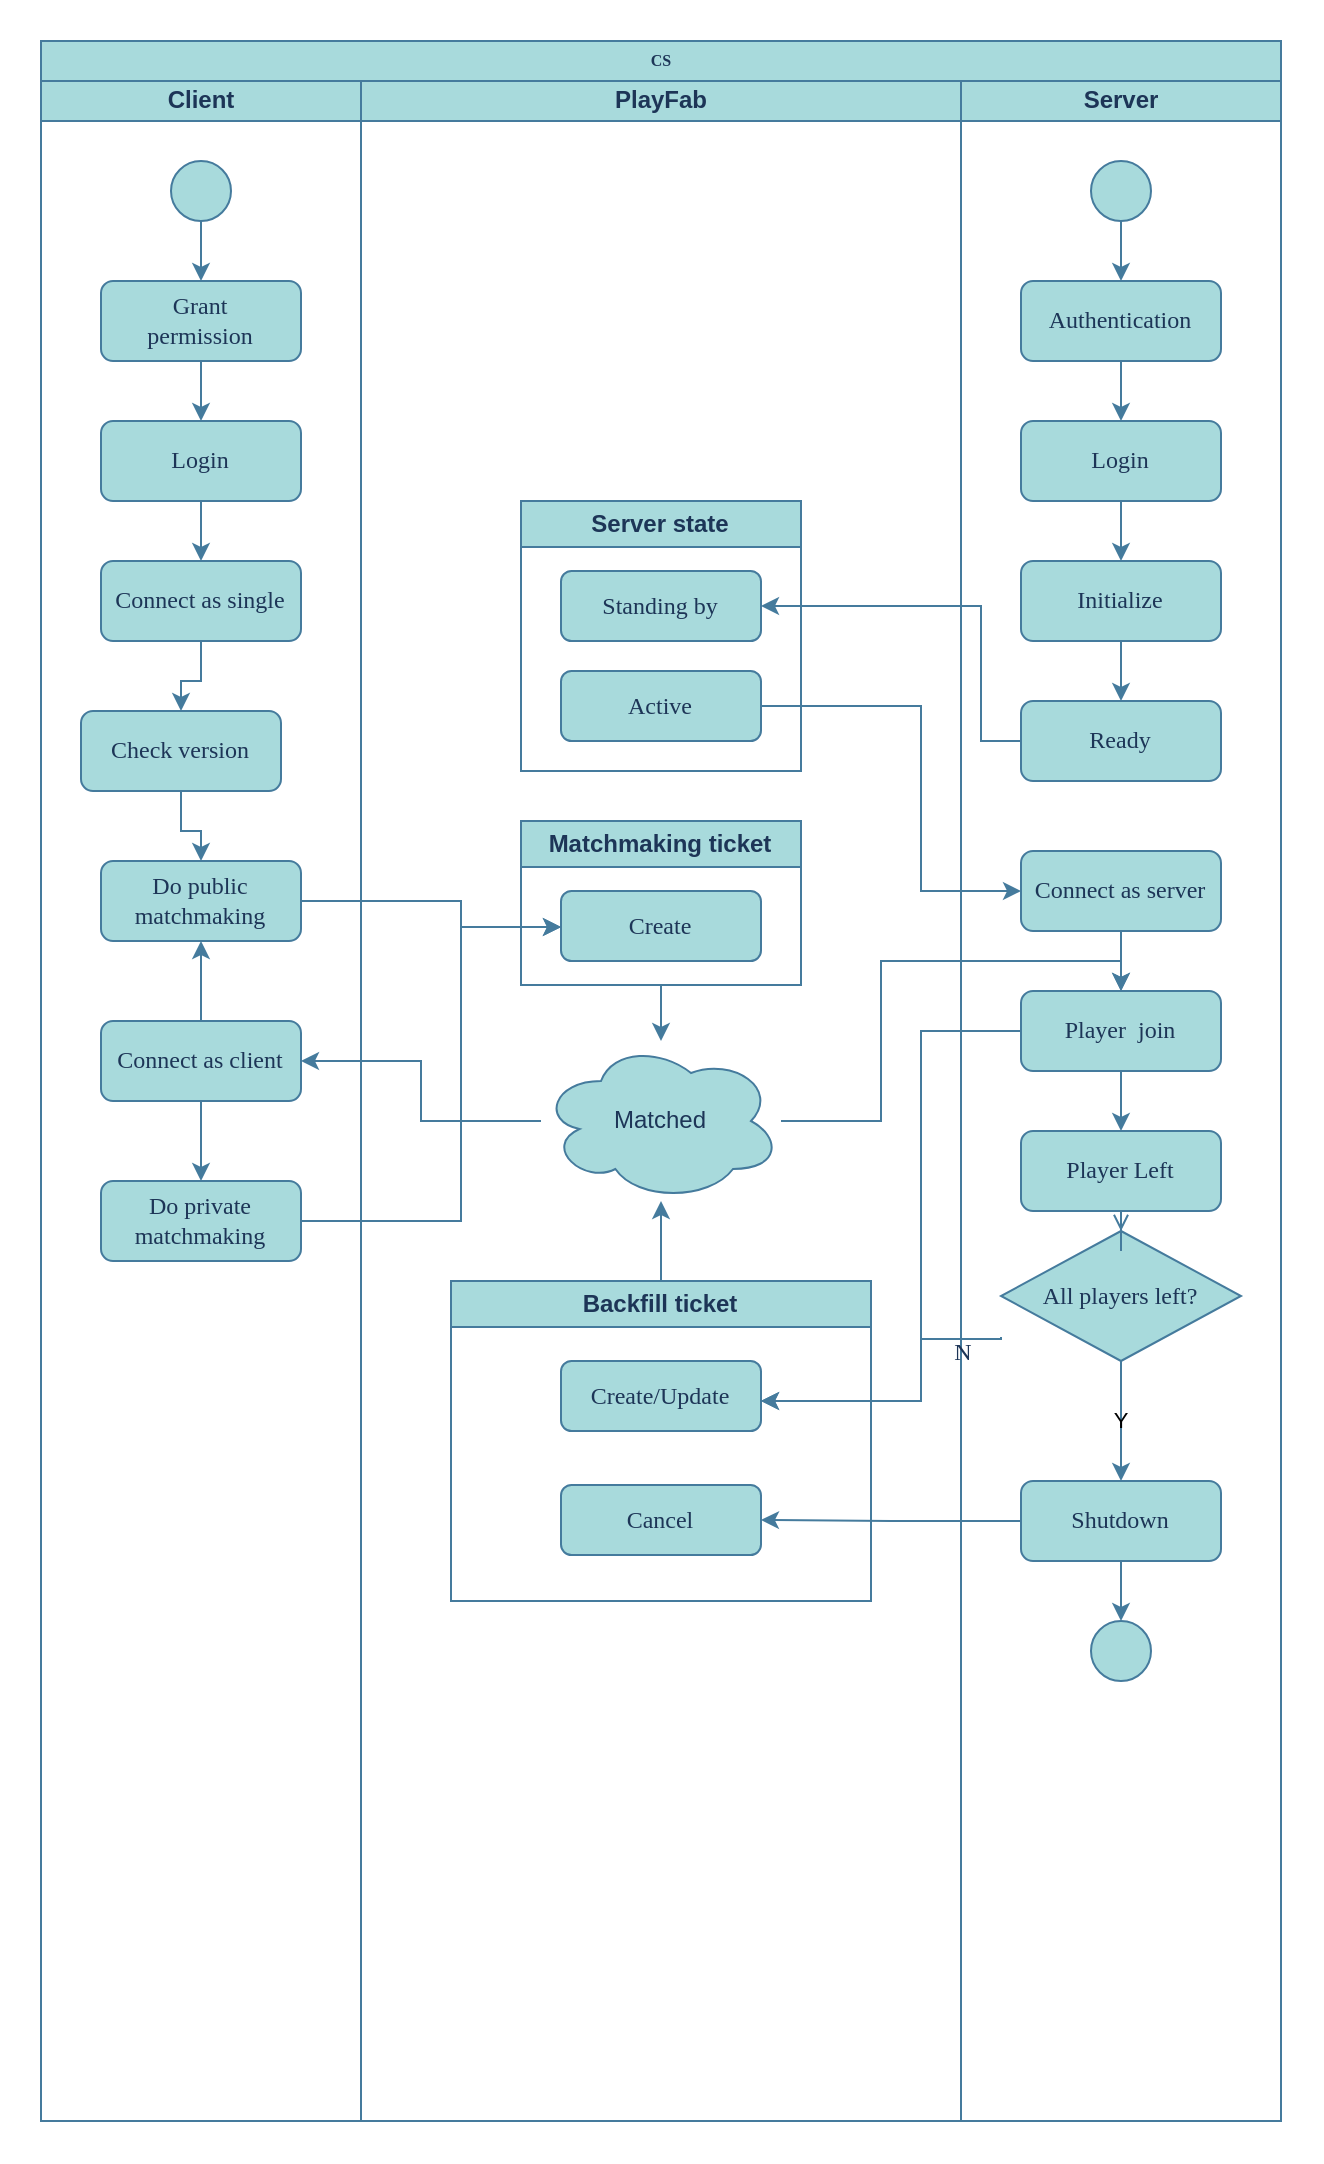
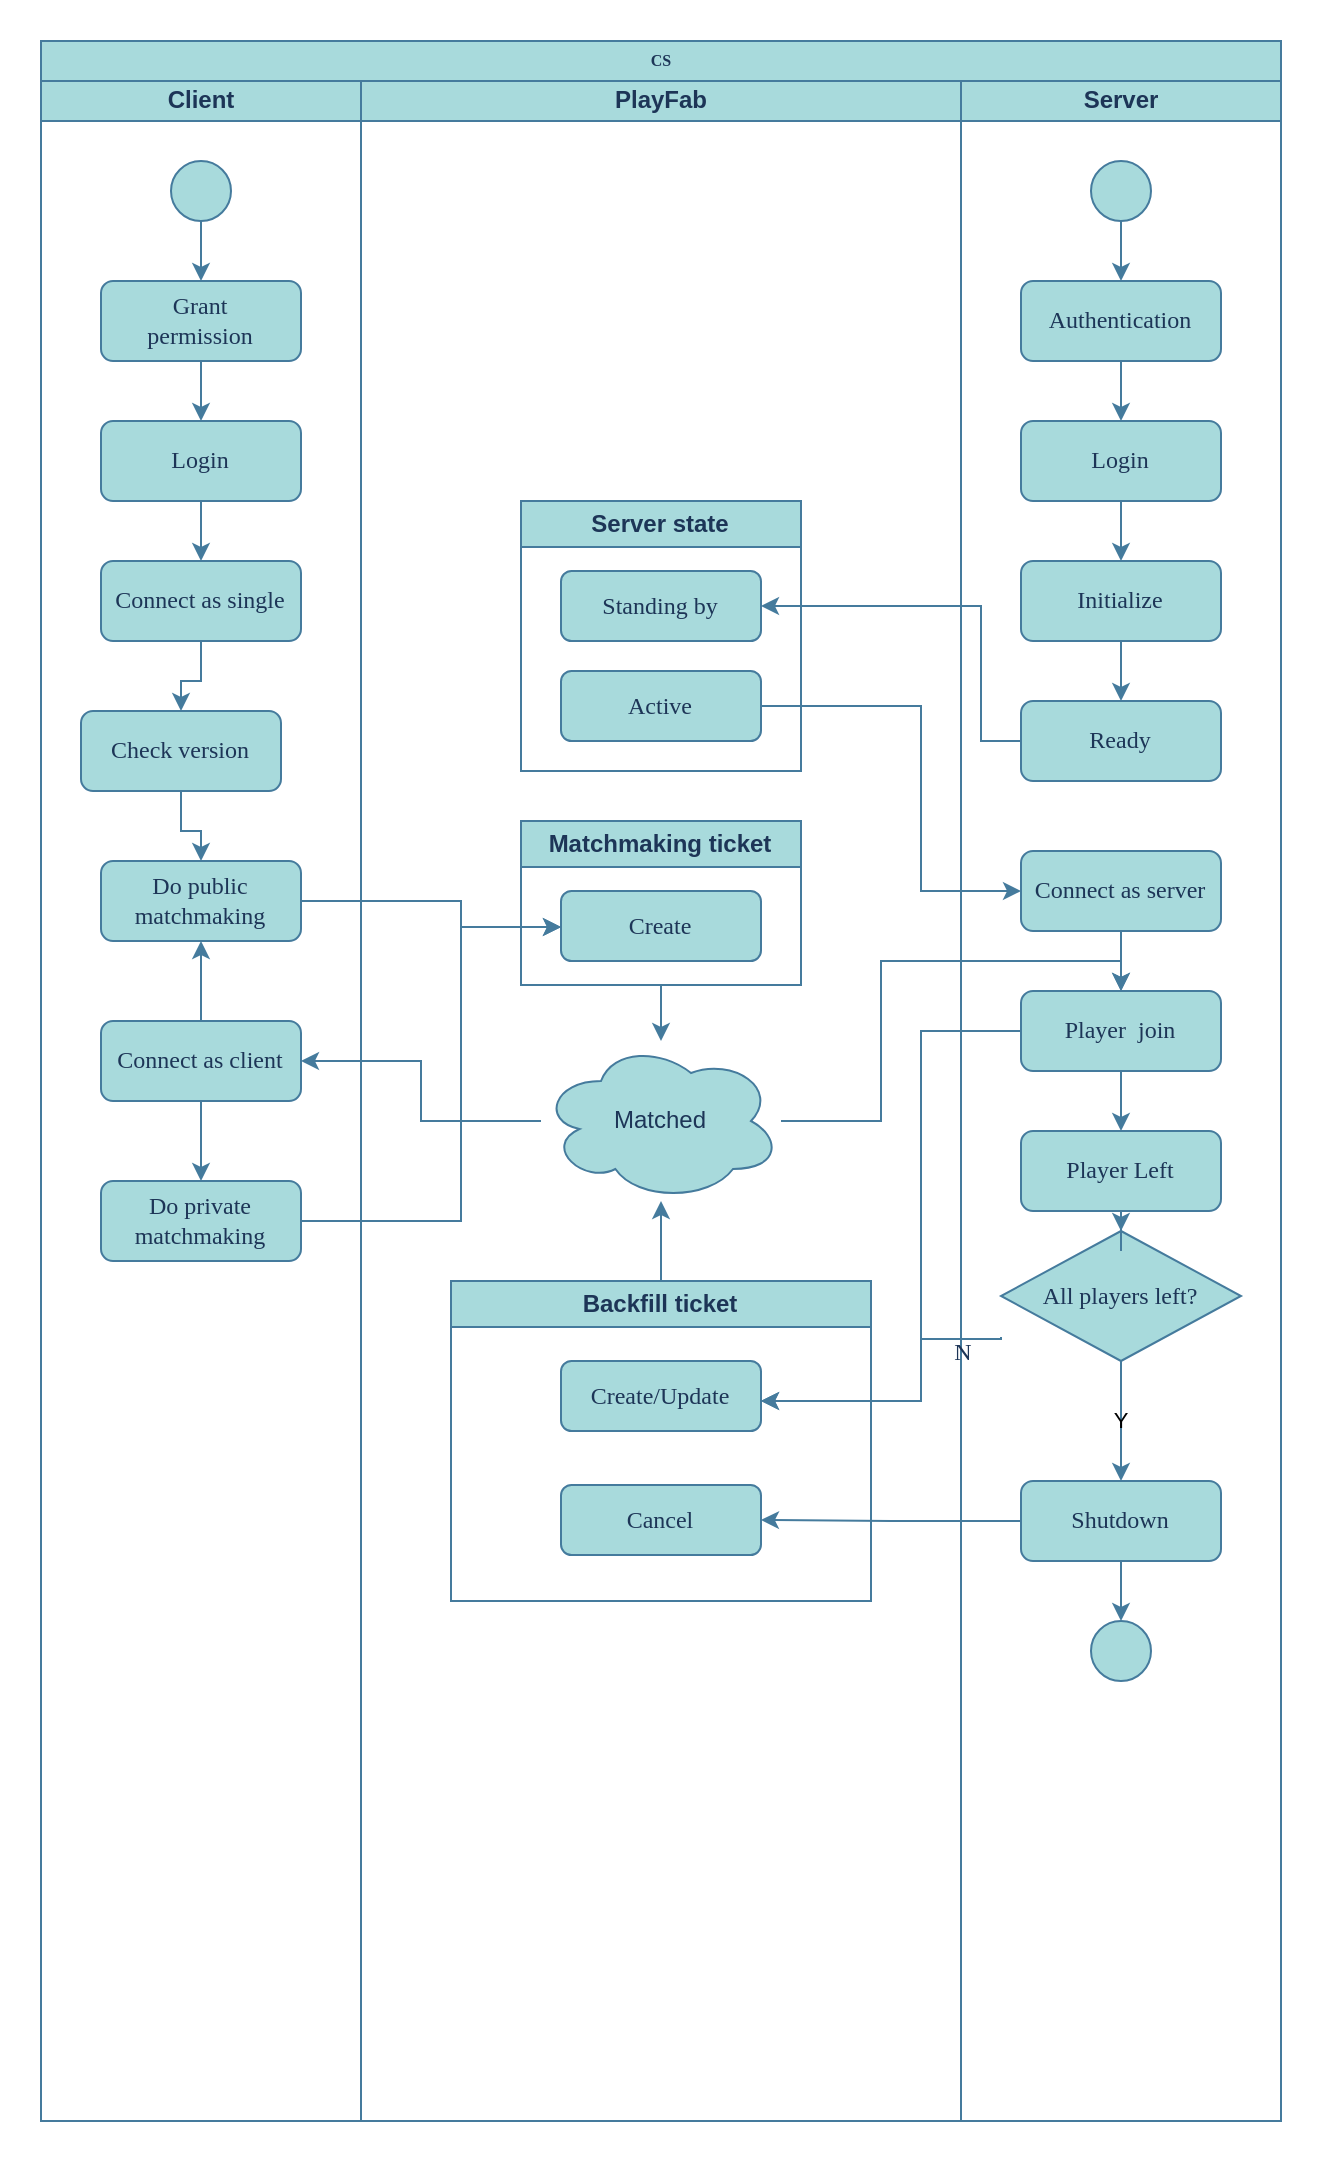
(1121, 1219) -> (1121, 1216)
